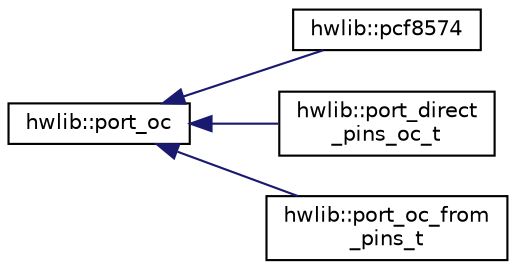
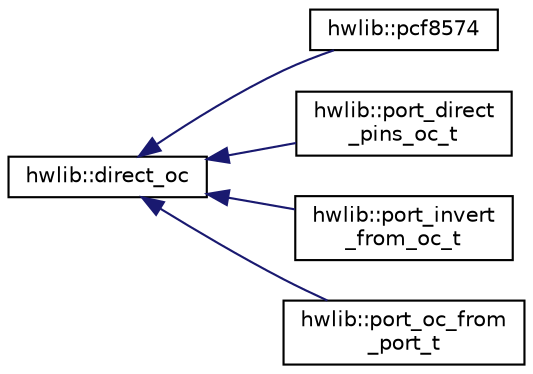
(99, 124) -> (108, 177)
(387, 228) -> (404, 333)
none -> (404, 228)
